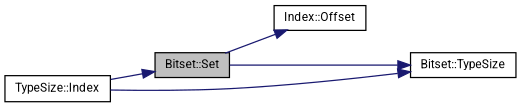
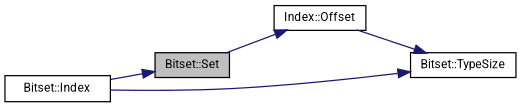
(314, 65) -> (386, 40)
(58, 89) -> (58, 89)
